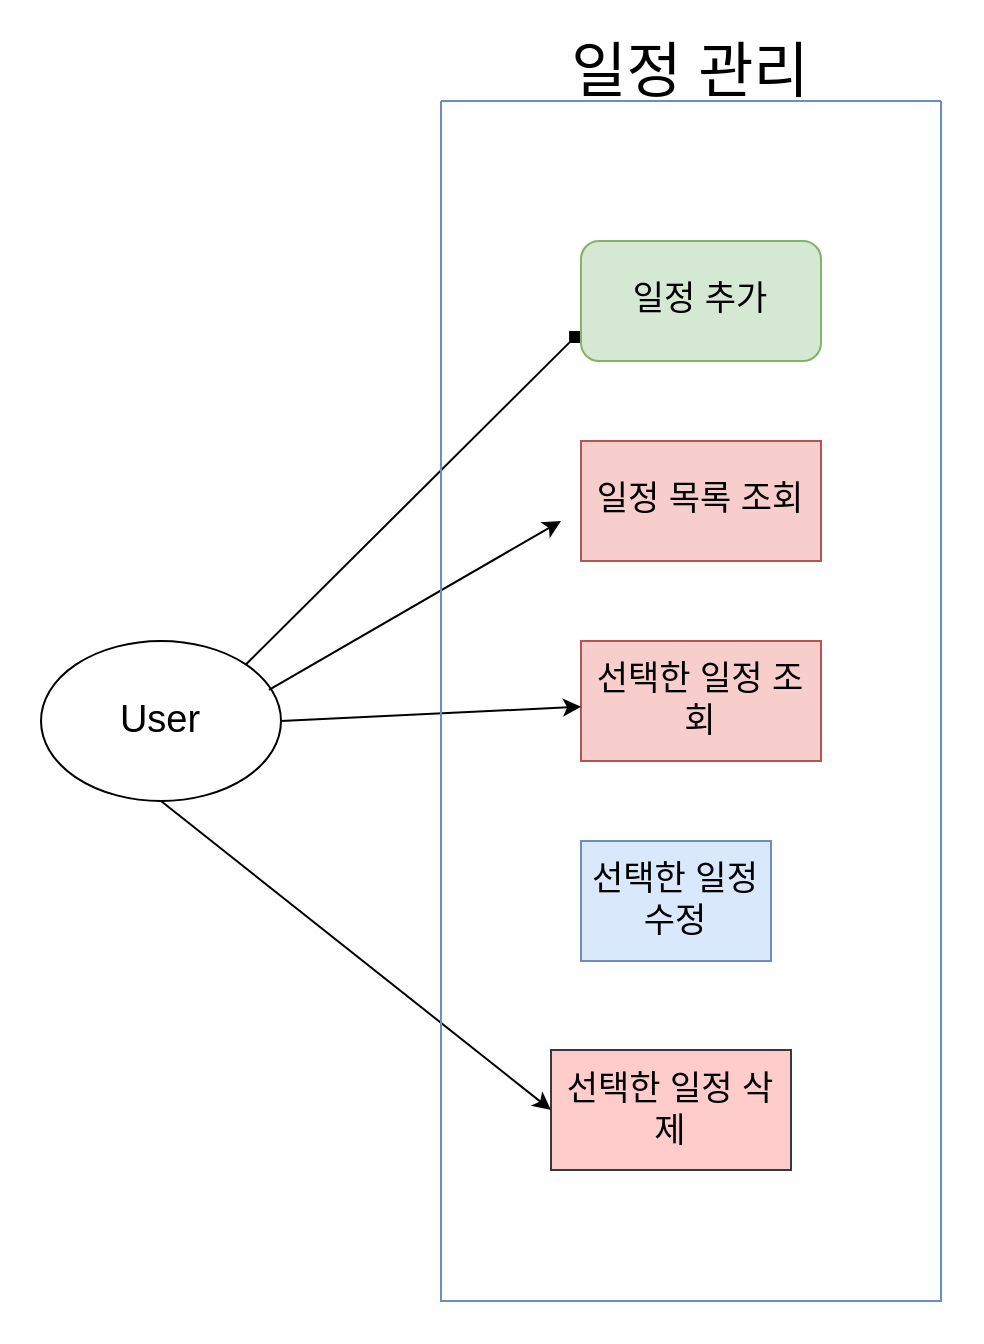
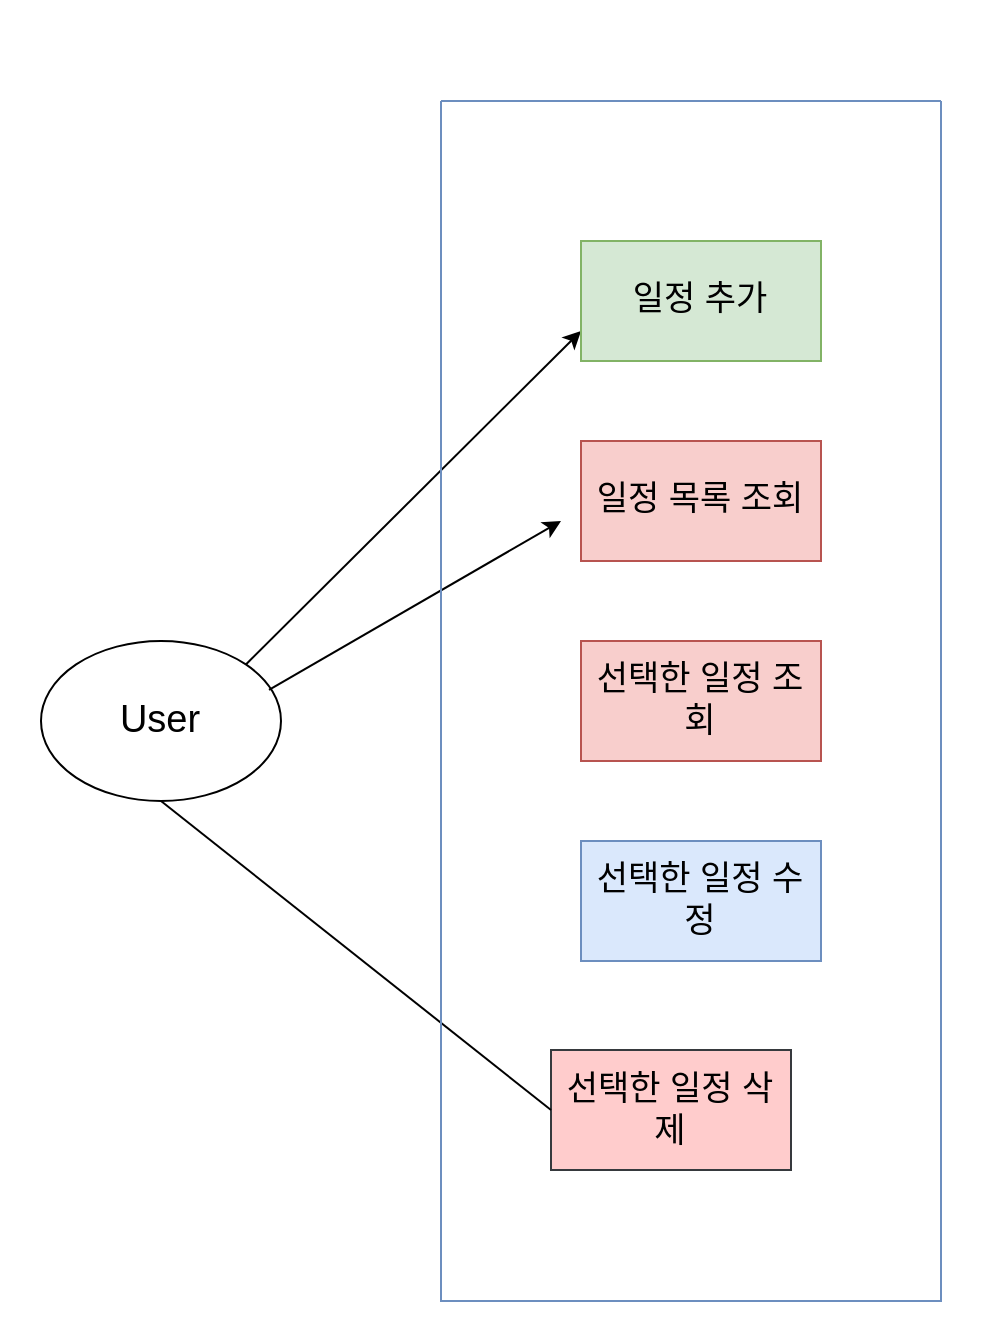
(691, 71) -> none
(701, 301) -> (701, 301)
(569, 343) -> (571, 341)
(424, 714) -> none
(676, 901) -> (701, 901)
(539, 1101) -> (544, 1104)
